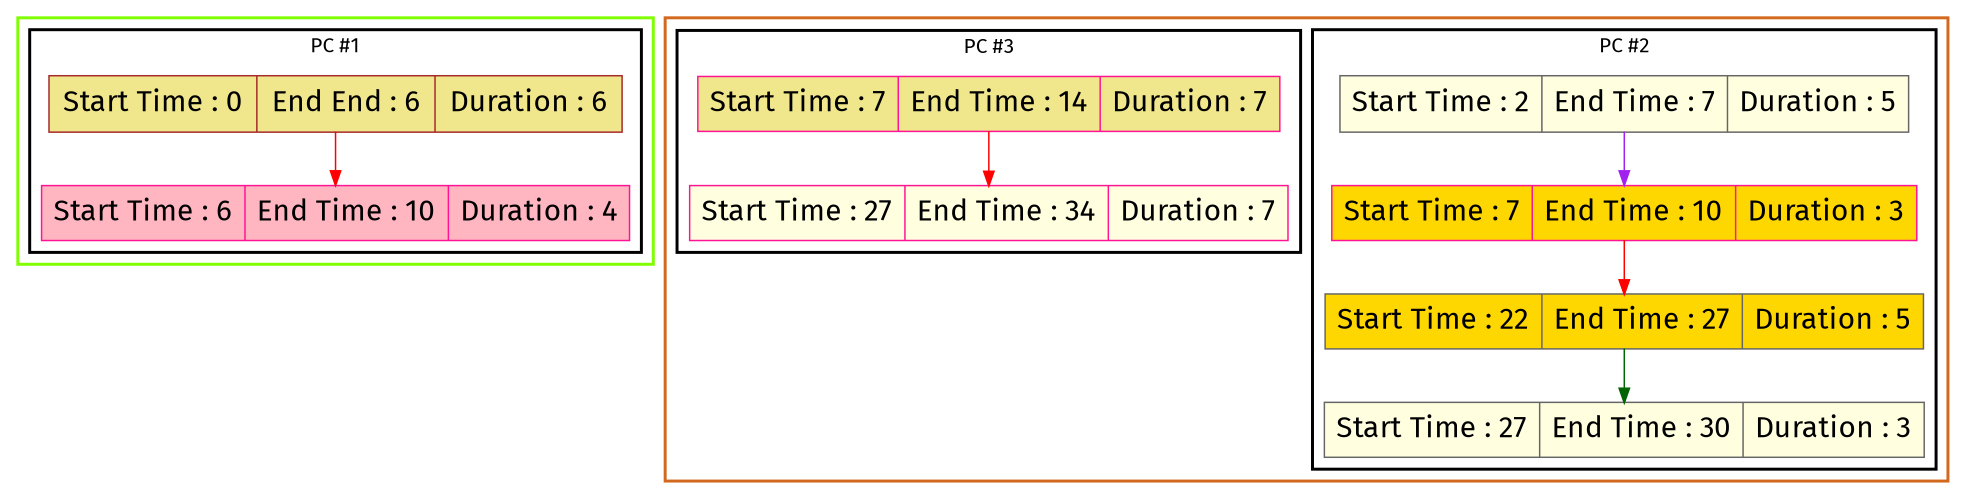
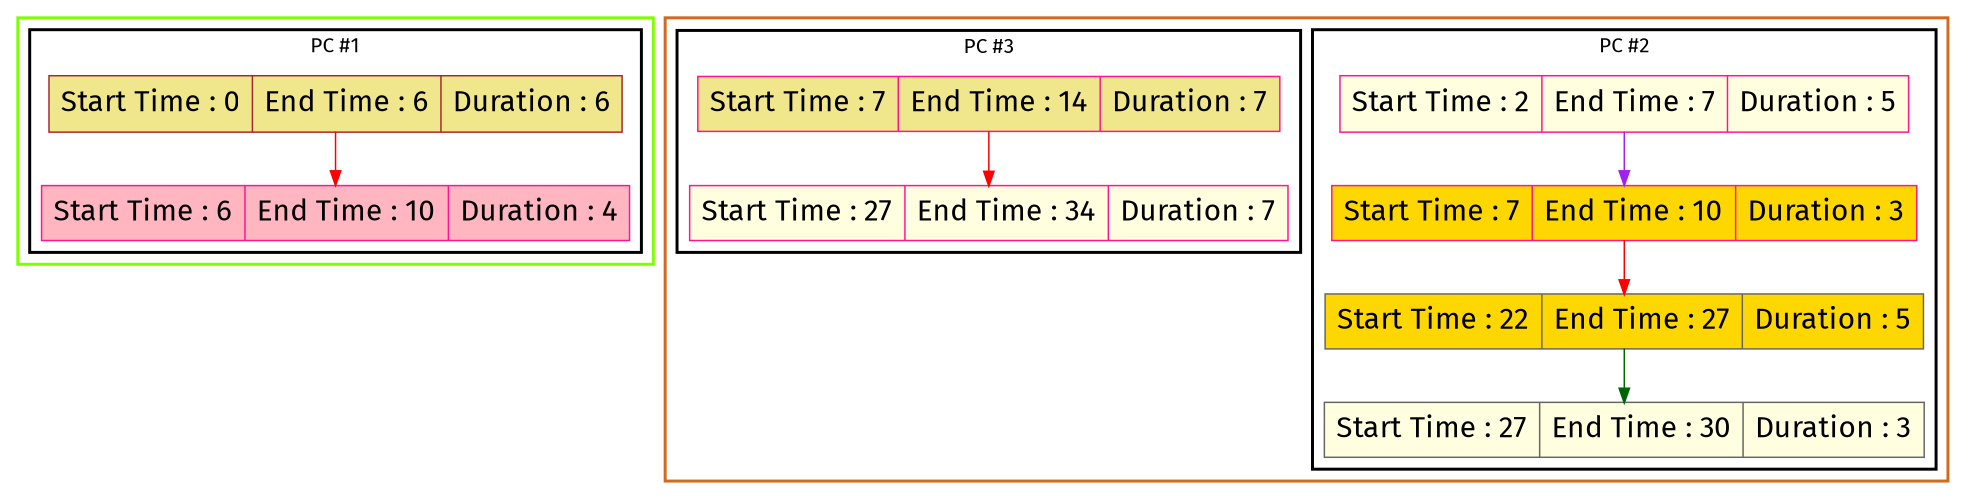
(346, 102) -> (347, 102)
(1624, 104) -> (1624, 104)
